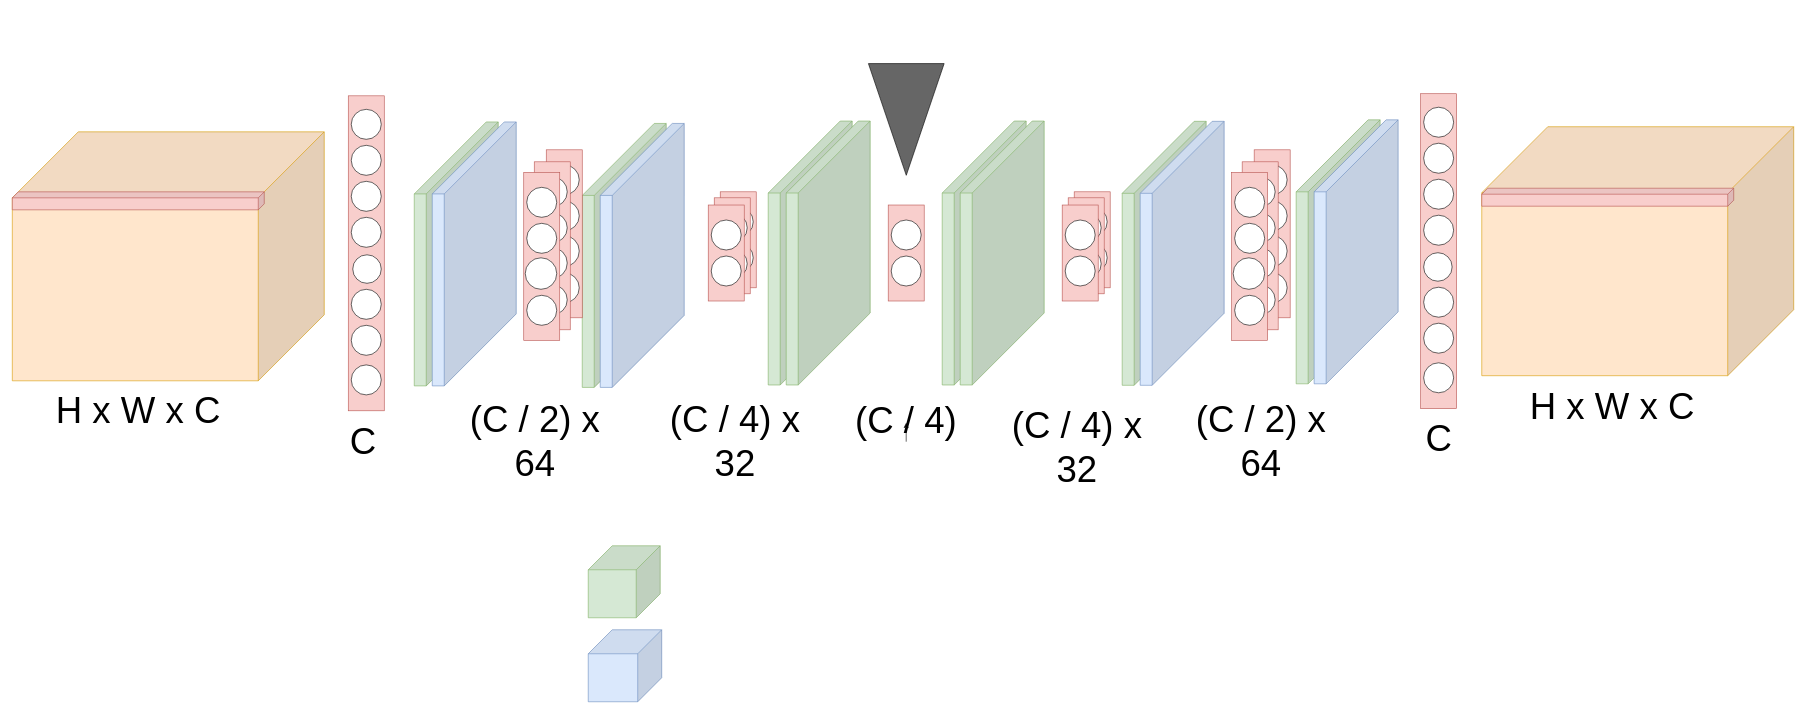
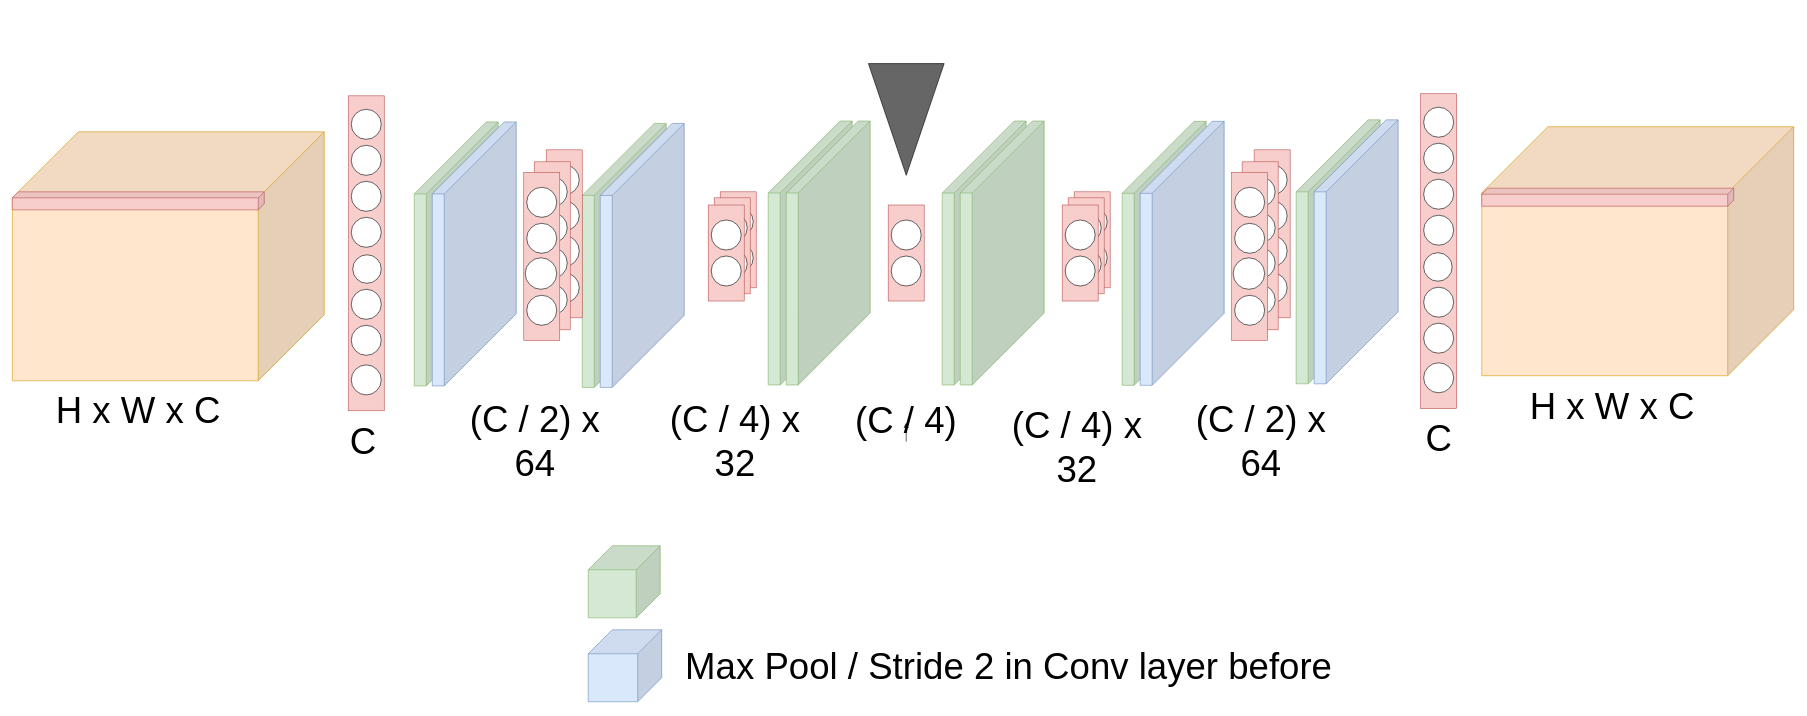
none -> (1062, 667)
